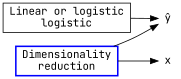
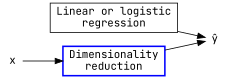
(67, 18) -> (114, 18)
(134, 61) -> (39, 61)
